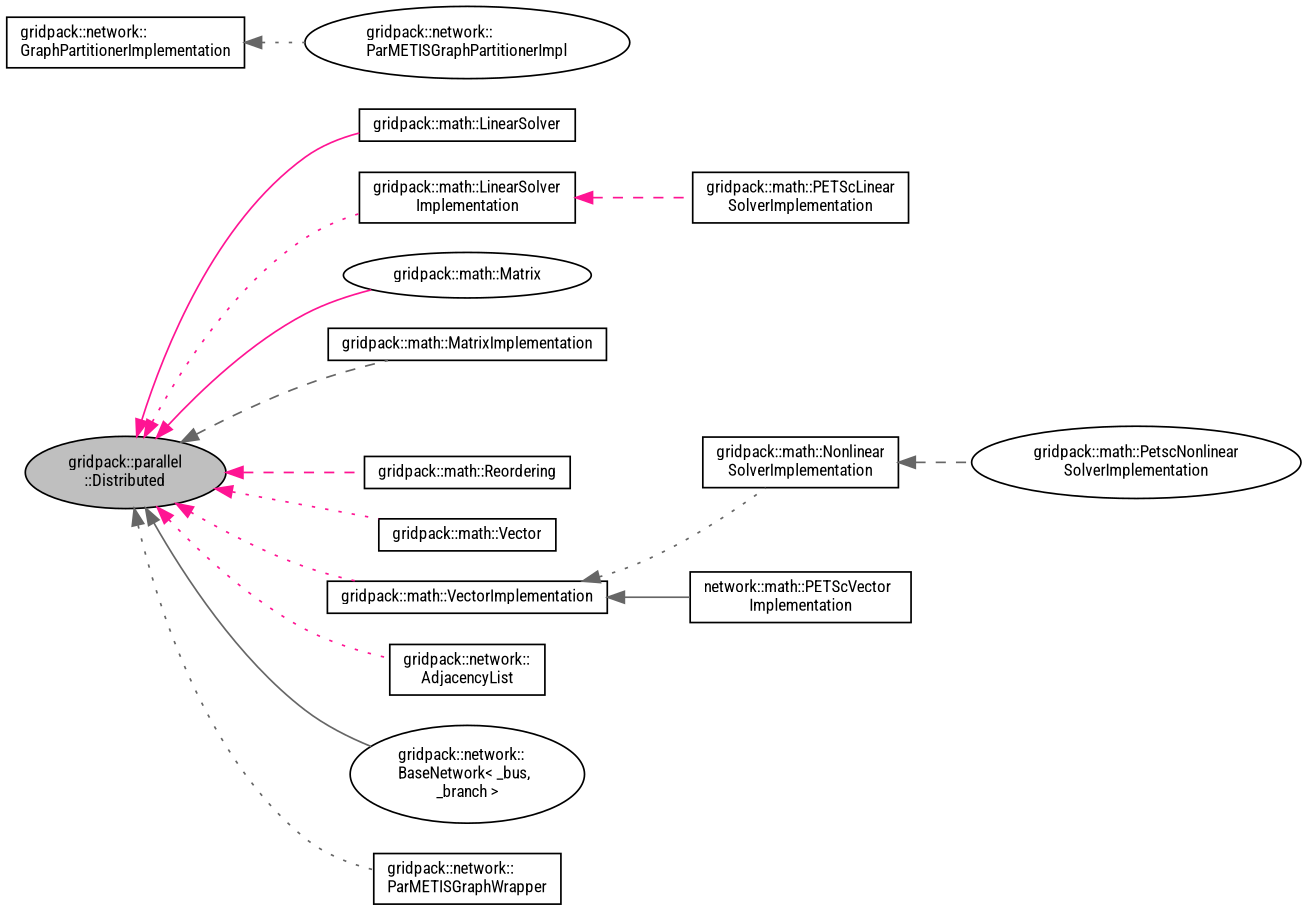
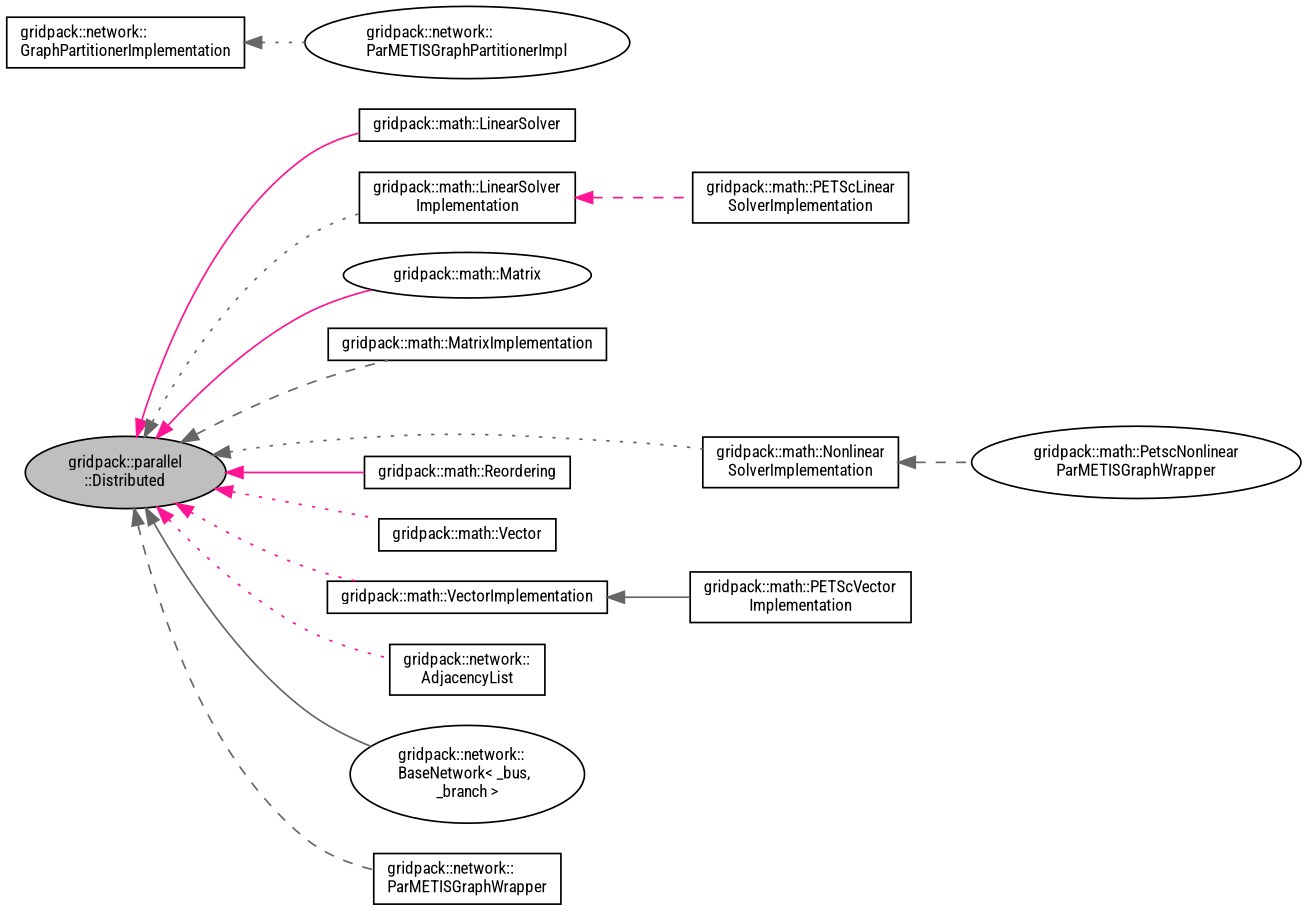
(237, 299) -> (237, 299)
(1136, 462) -> (1136, 462)
(304, 472) -> (304, 472)
(686, 540) -> (466, 434)
(801, 597) -> (801, 597)
(216, 728) -> (216, 728)
